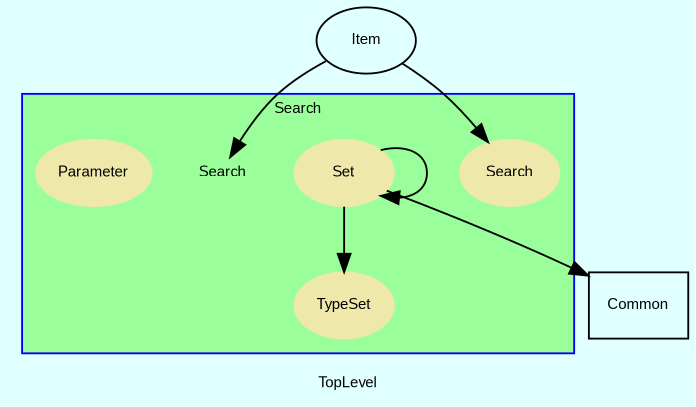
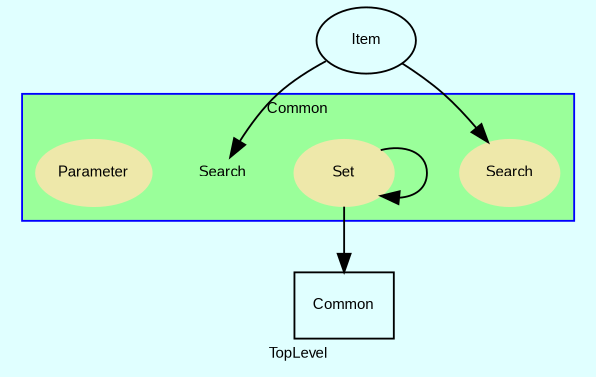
(298, 109) -> (298, 109)
(344, 305) -> none
